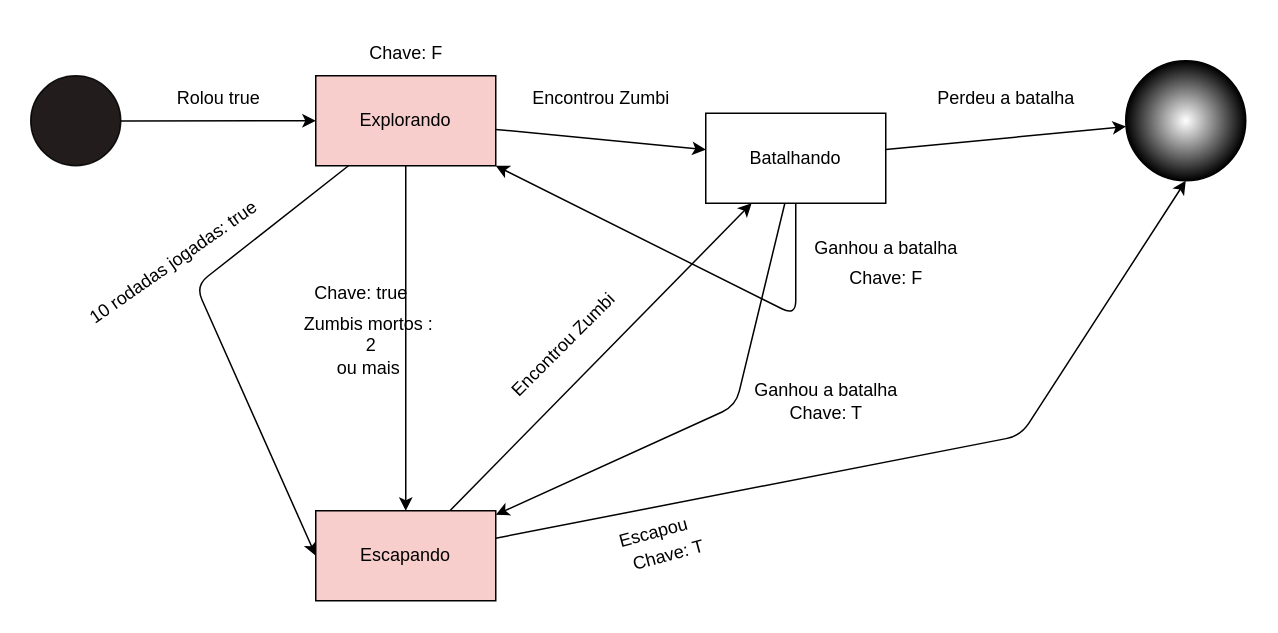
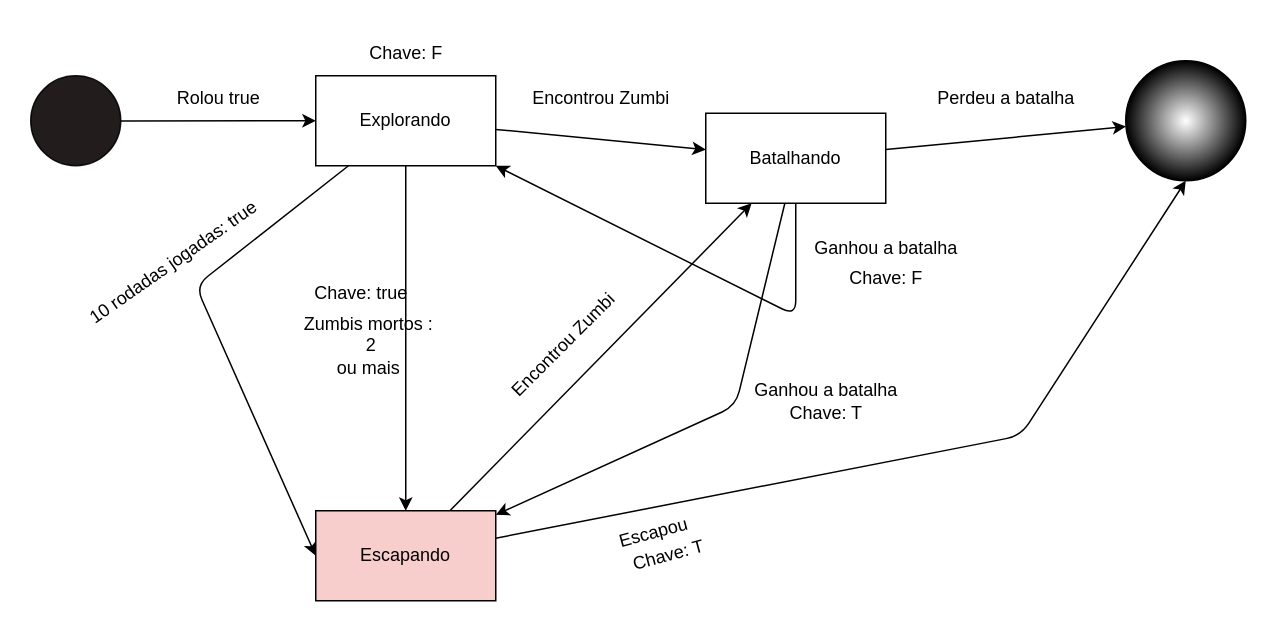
(406, 121) -> (406, 121)
